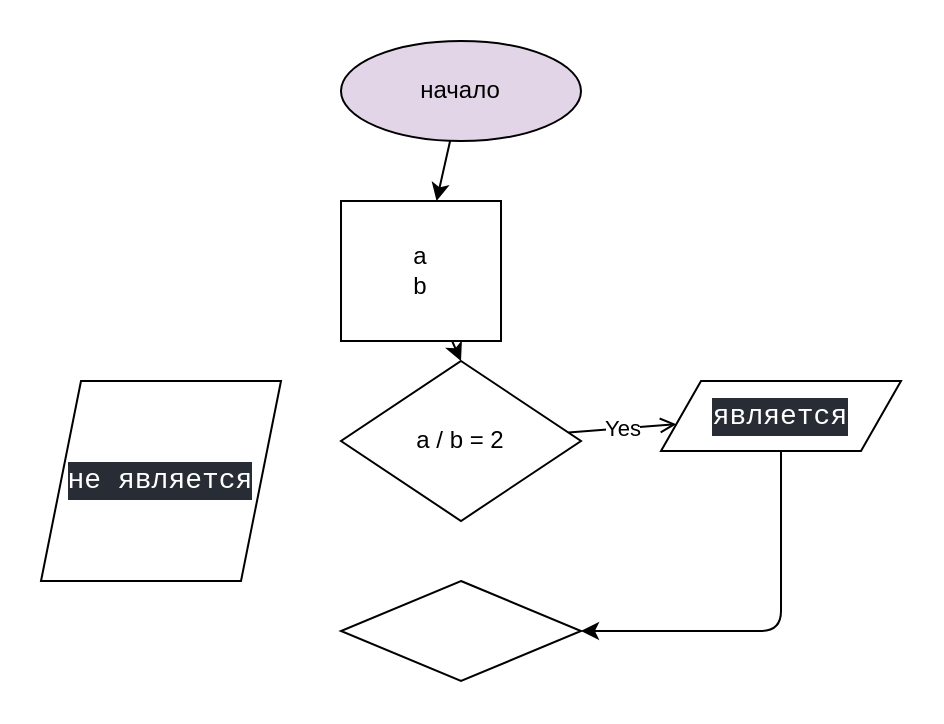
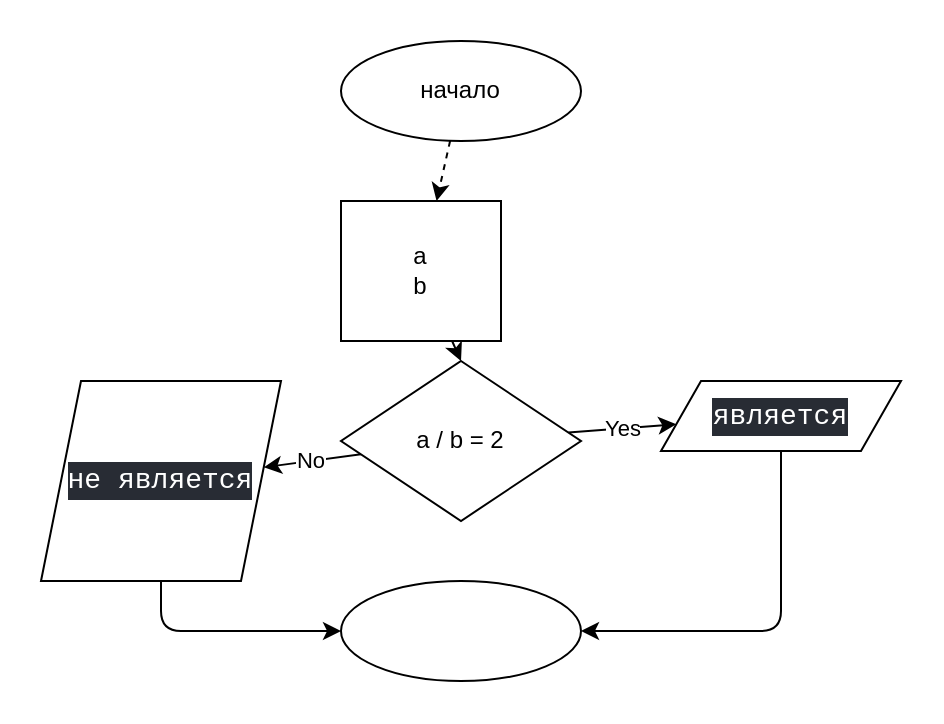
(461, 91) -> (461, 91)
(445, 165) -> (445, 165)
(664, 425) -> (661, 425)
none -> (318, 460)
none -> (226, 631)
(461, 631) -> (461, 631)
